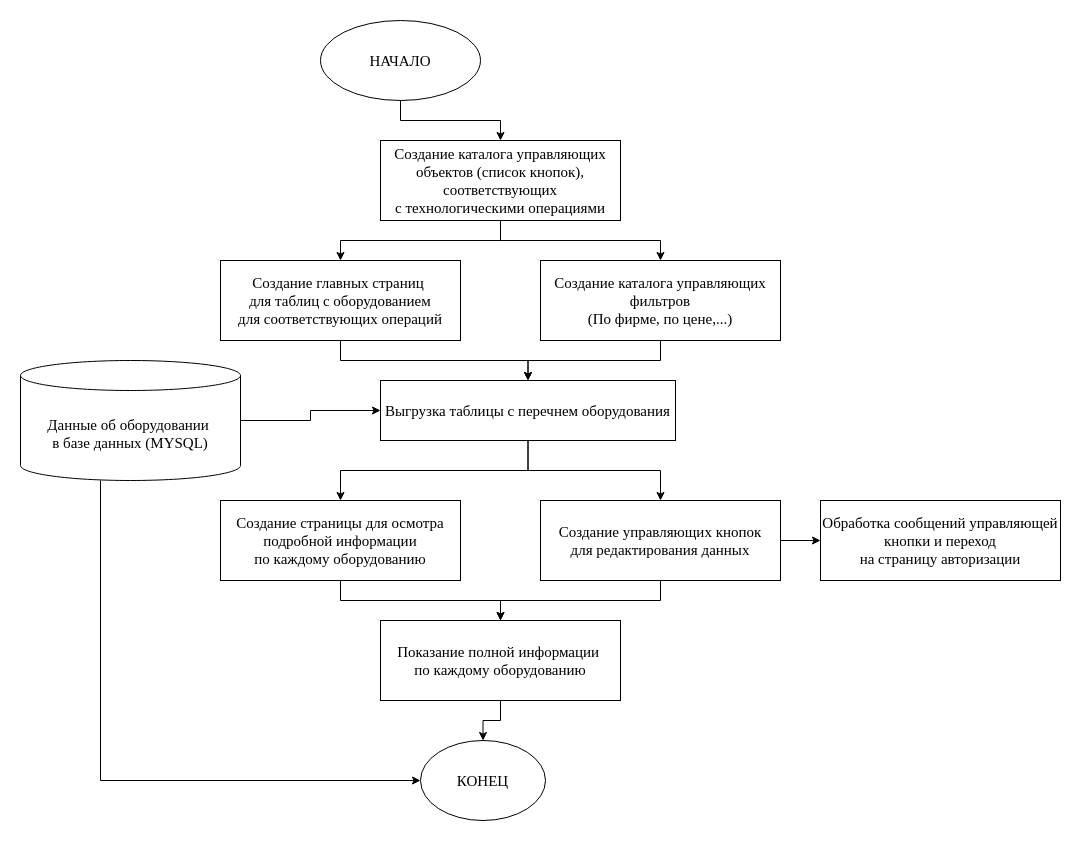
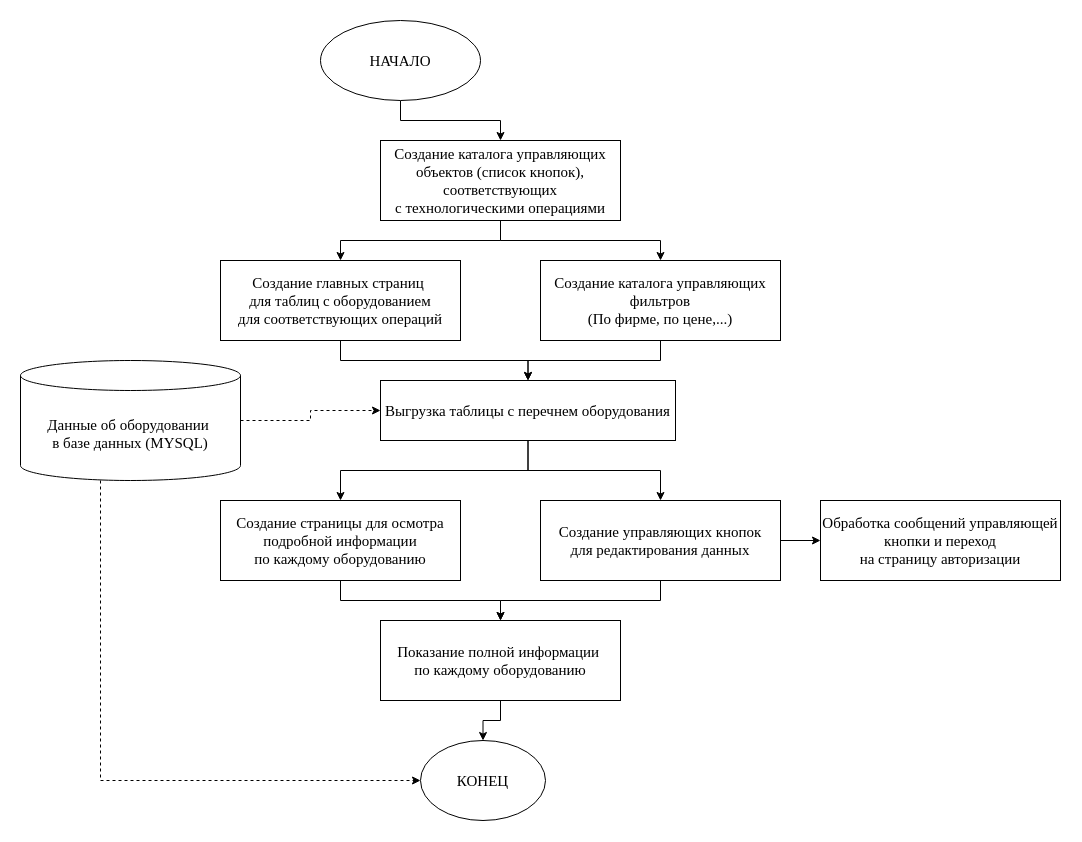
(311, 419) -> (311, 419)
(108, 781) -> (108, 781)
